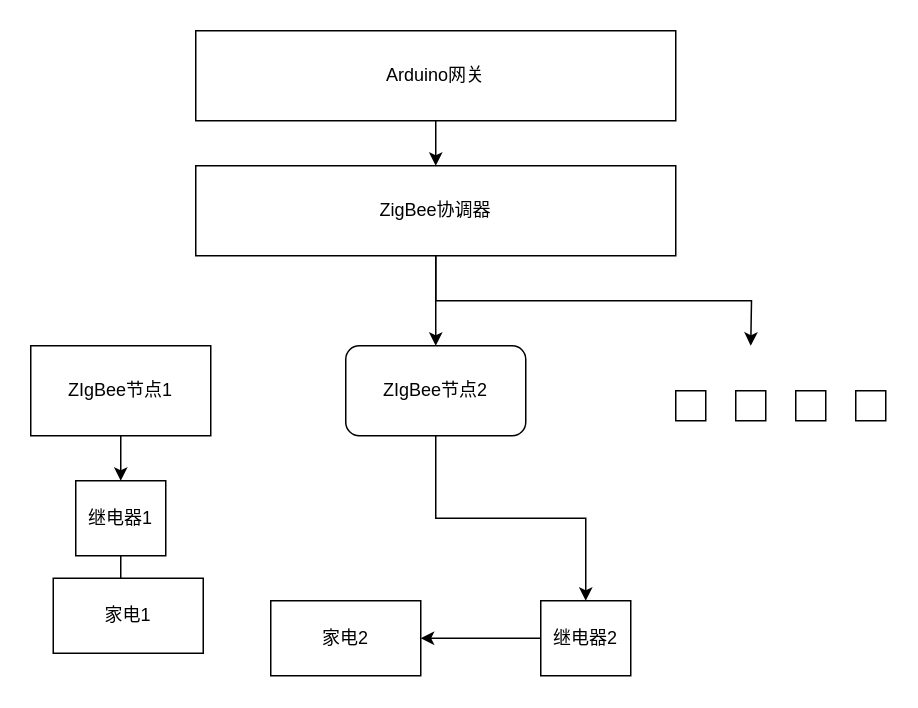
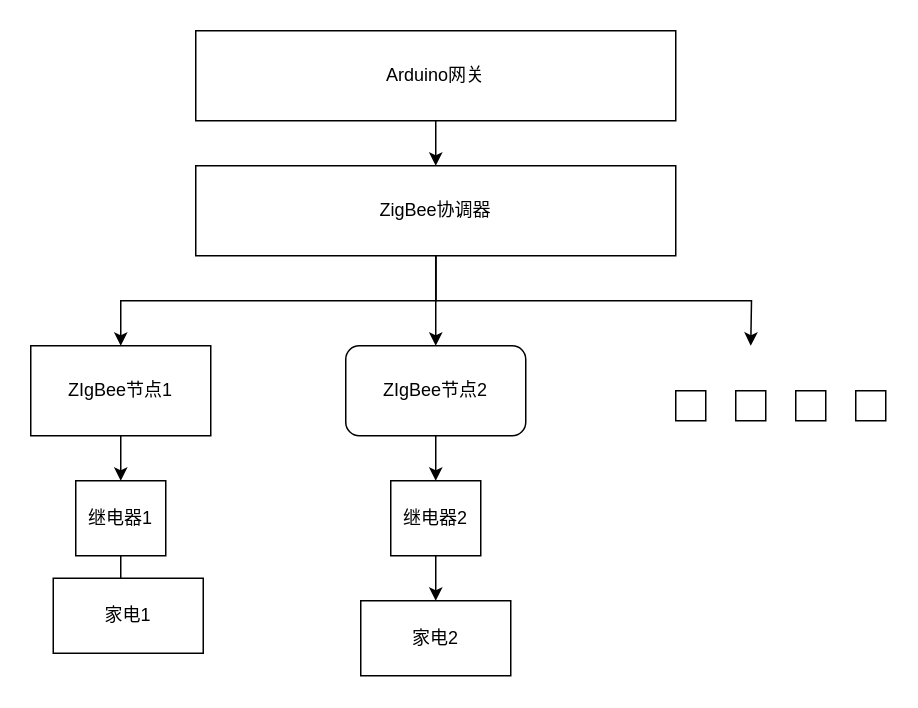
none -> (260, 301)
(346, 638) -> (436, 638)
(586, 638) -> (436, 518)
